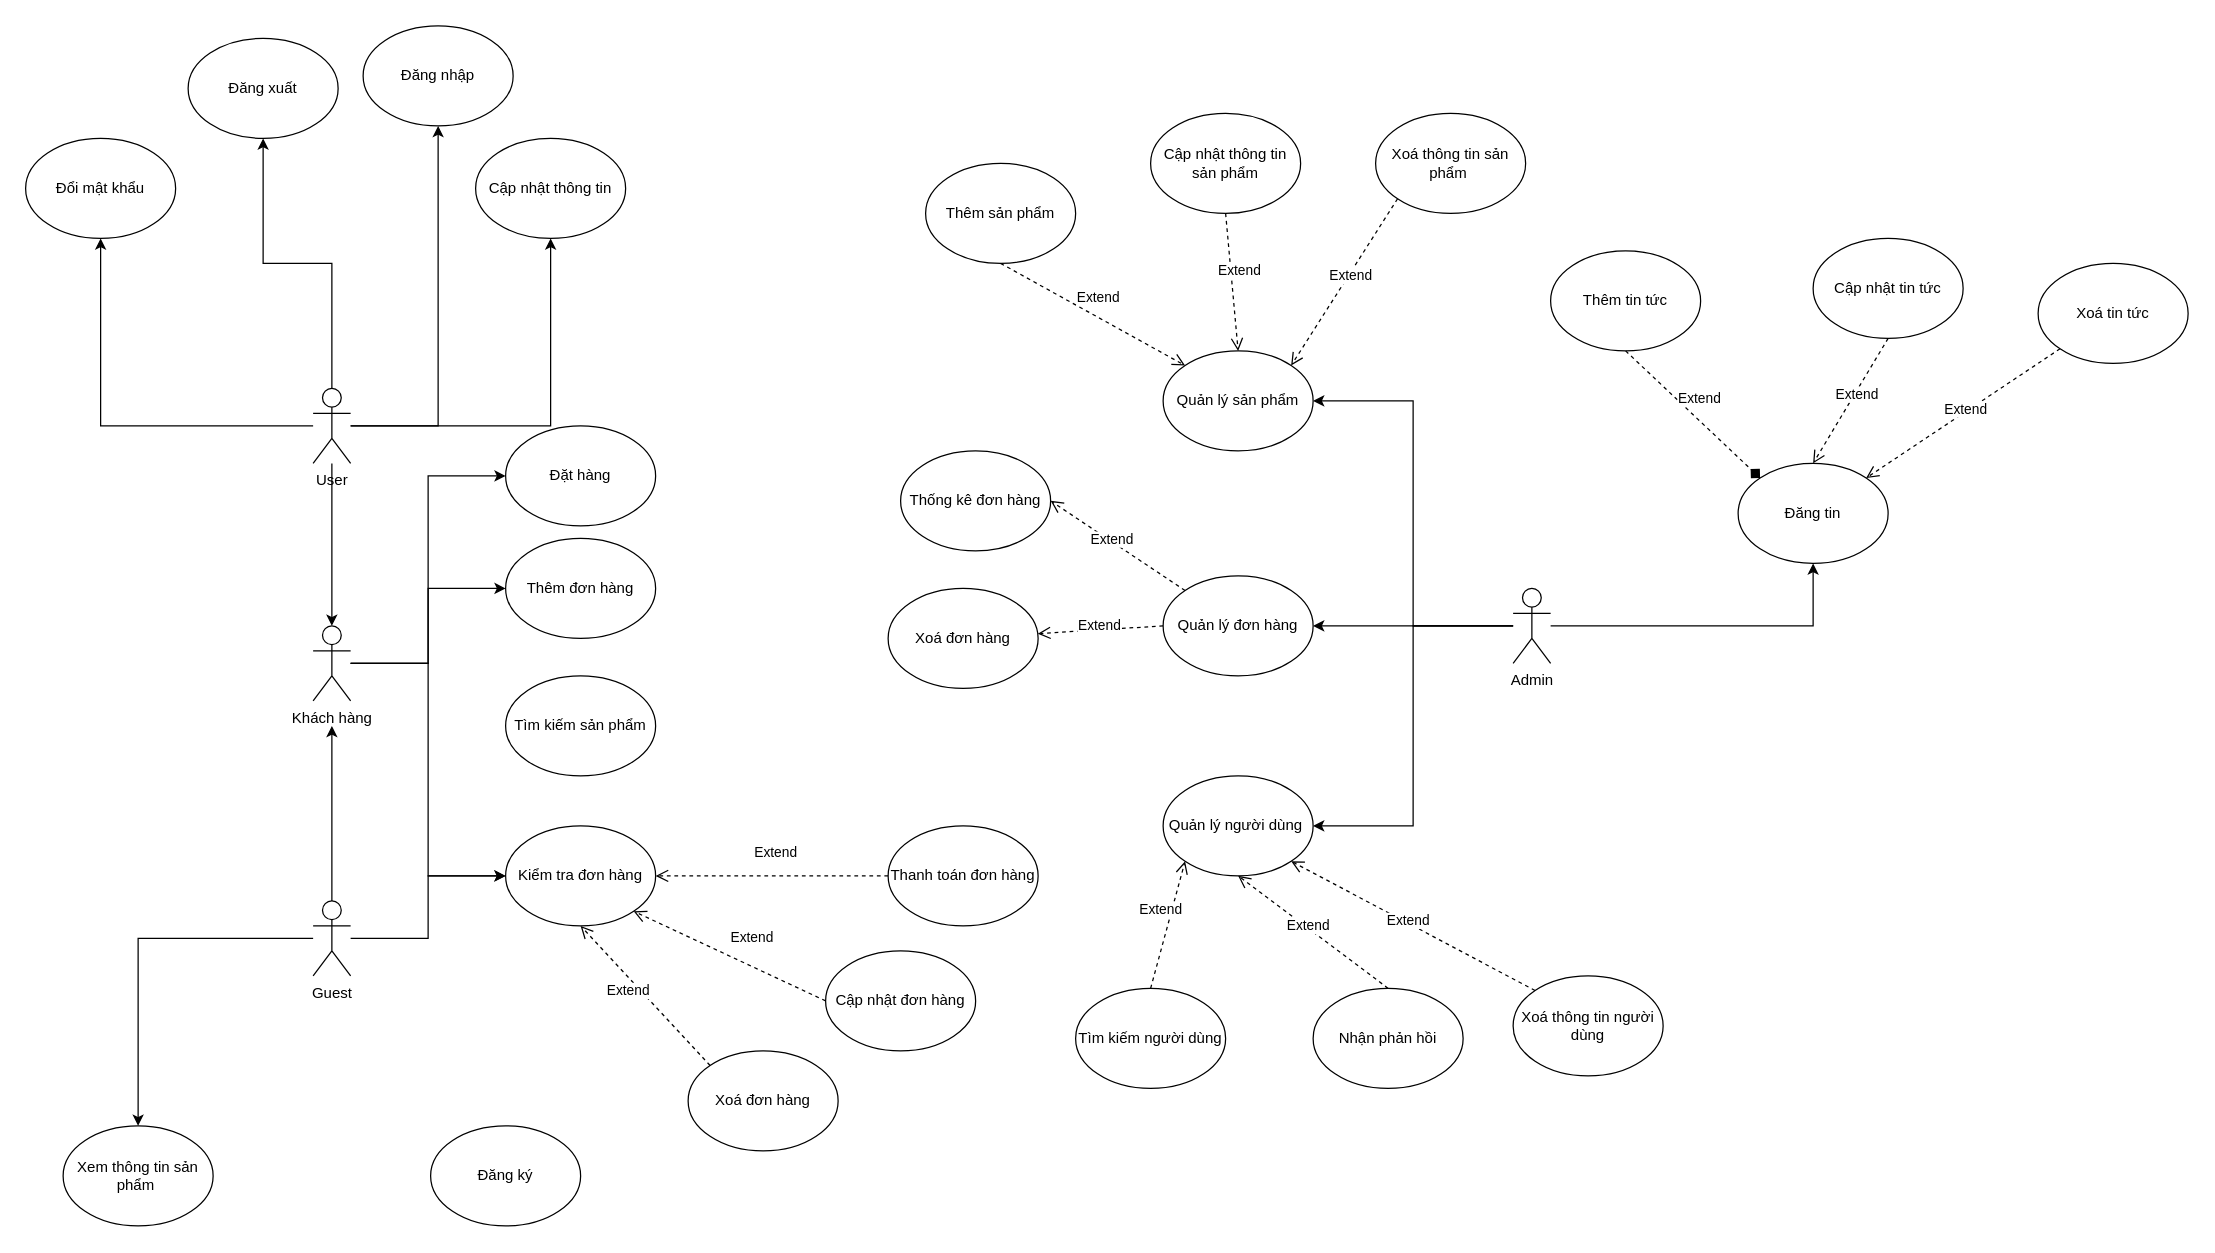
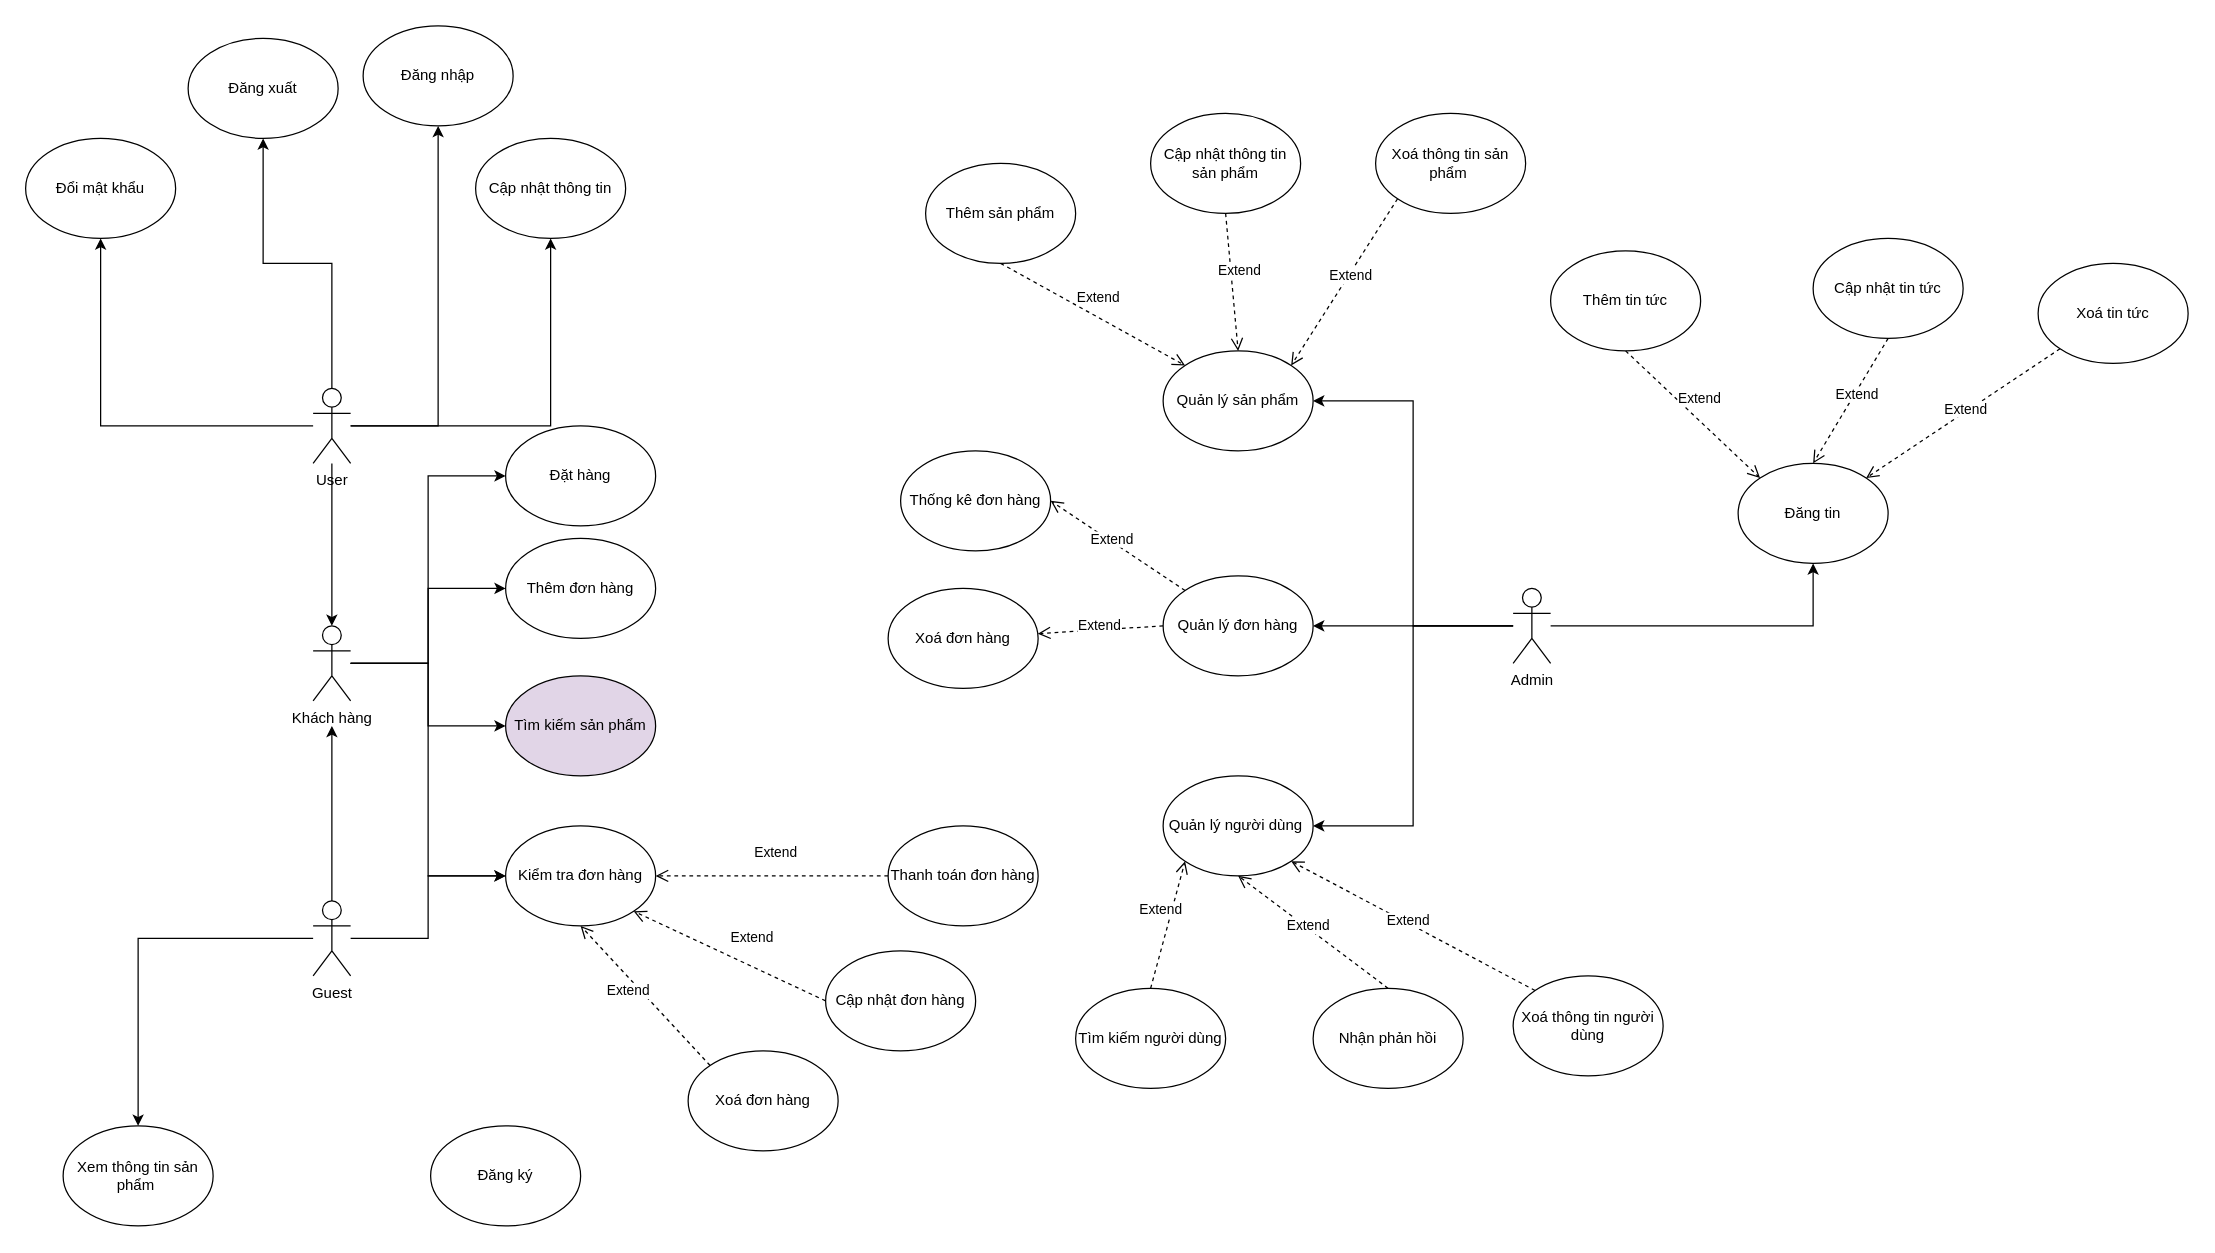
(1751, 469) -> (1754, 472)
none -> (464, 726)
(581, 726) -> (581, 726)
